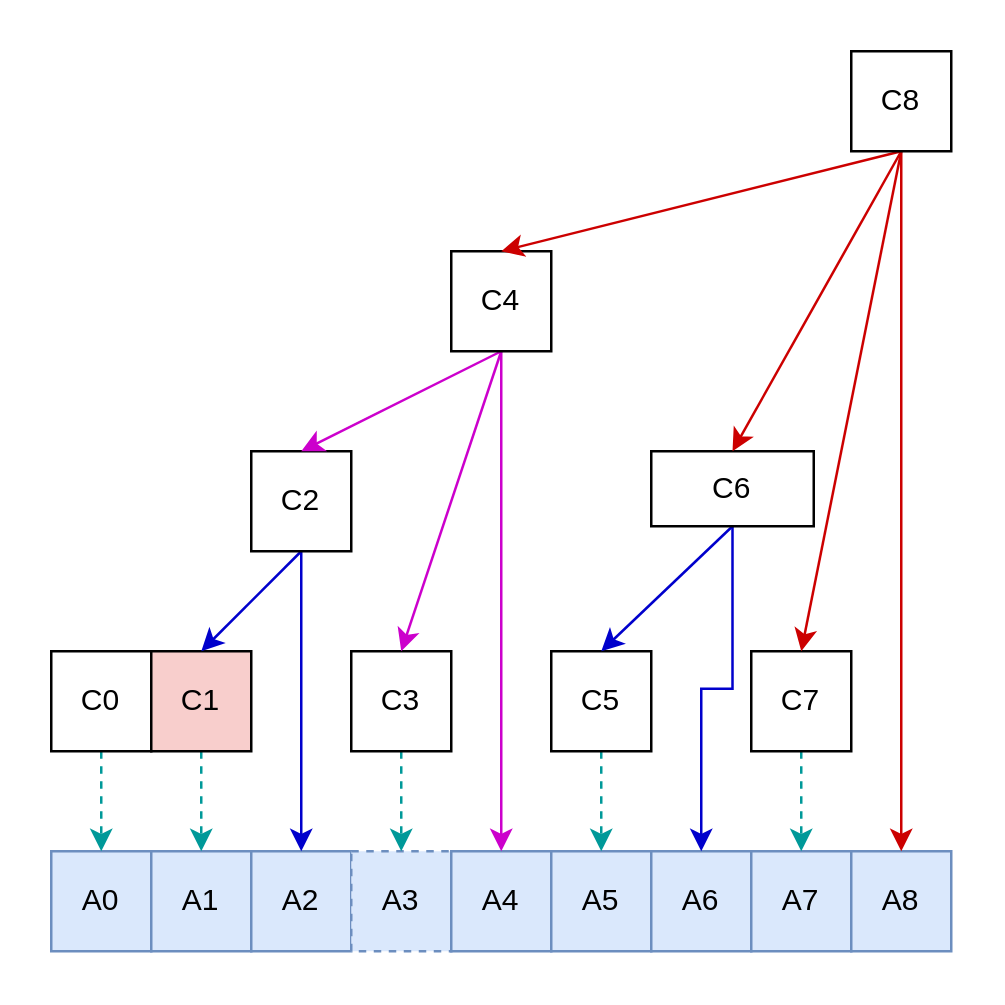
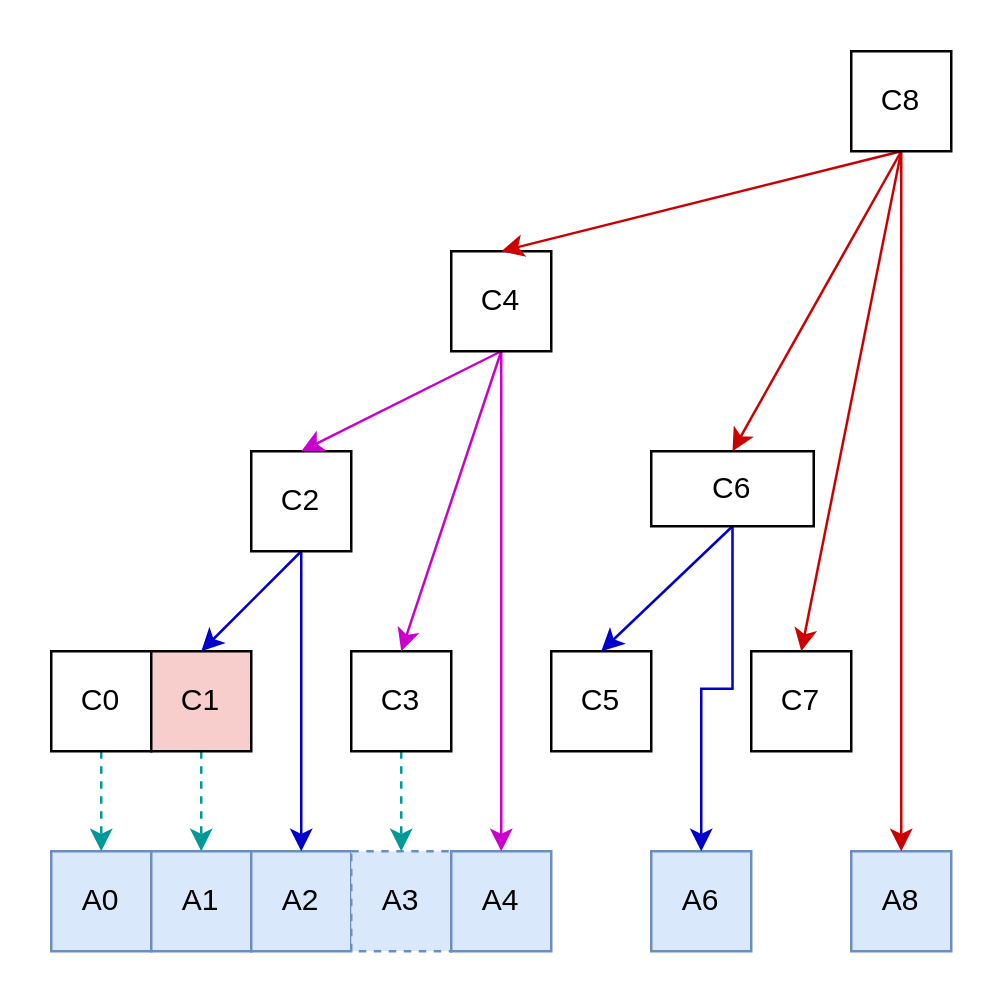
(601, 794) -> none
(801, 794) -> none
(601, 901) -> none
(801, 901) -> none
